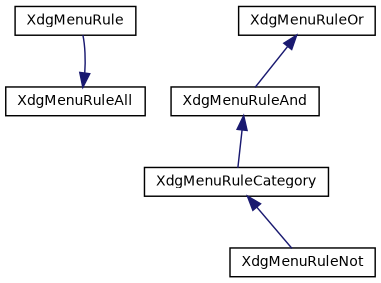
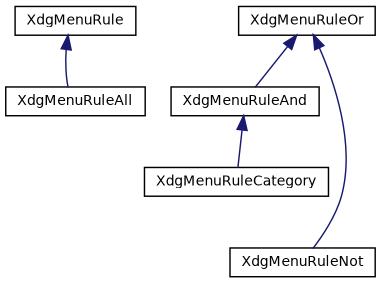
(85, 54) -> (66, 68)
(274, 228) -> (346, 150)
